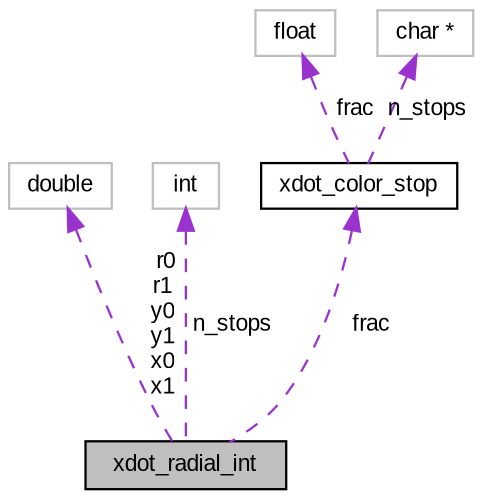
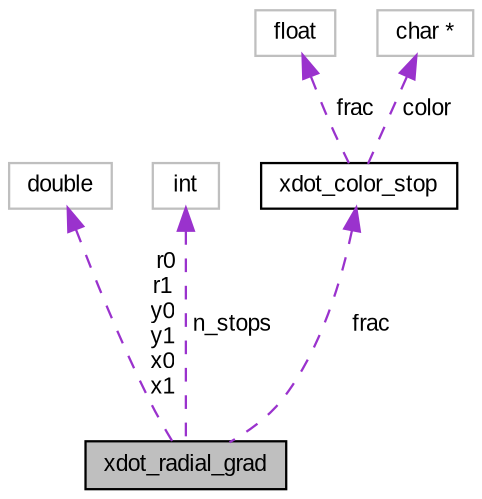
(424, 109) -> (424, 109)
(186, 465) -> (186, 465)
